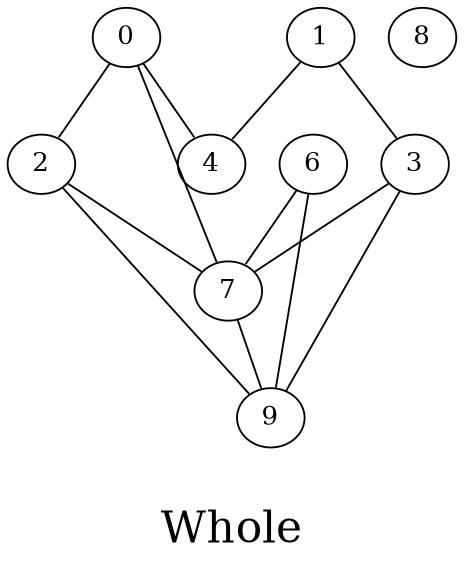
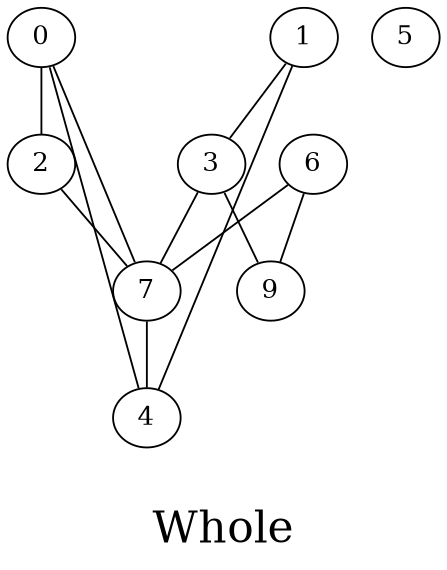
(423, 37) -> (406, 37)
(156, 291) -> none
(250, 354) -> (147, 355)
